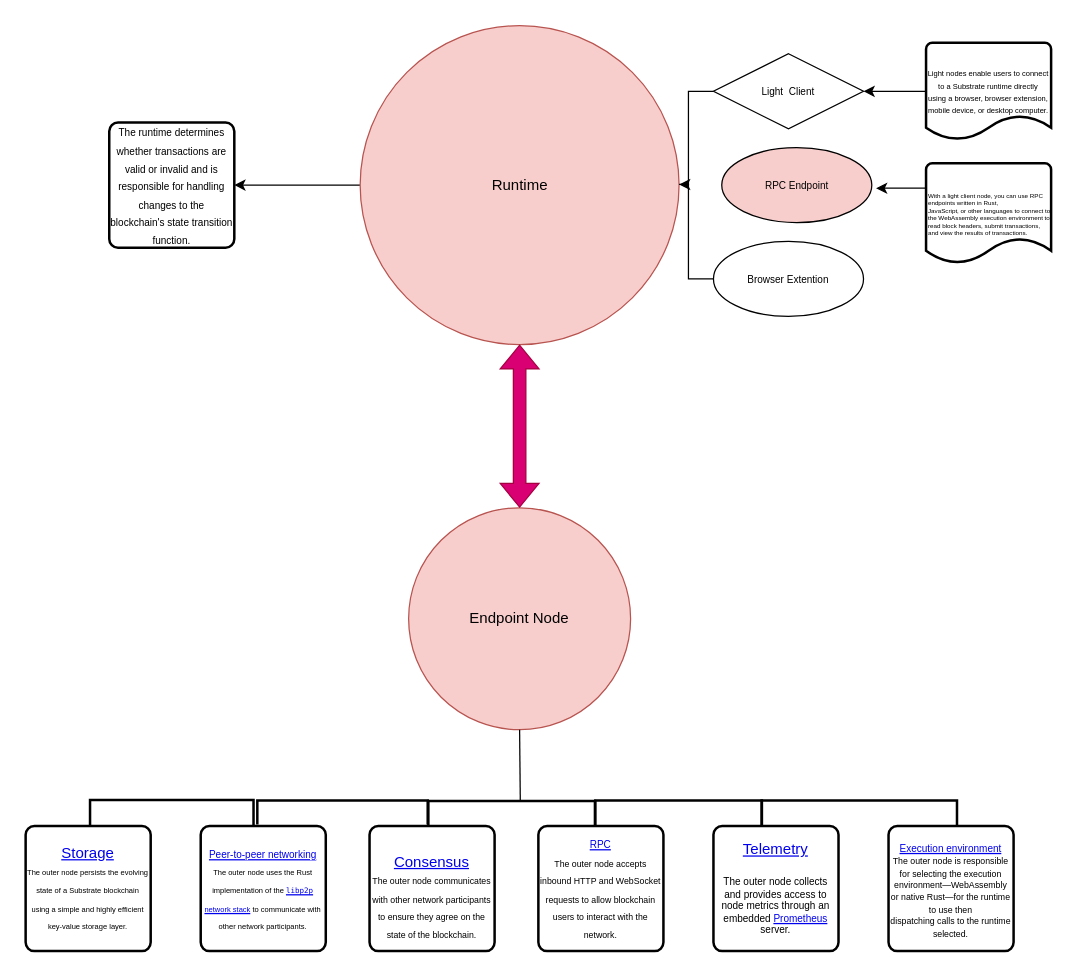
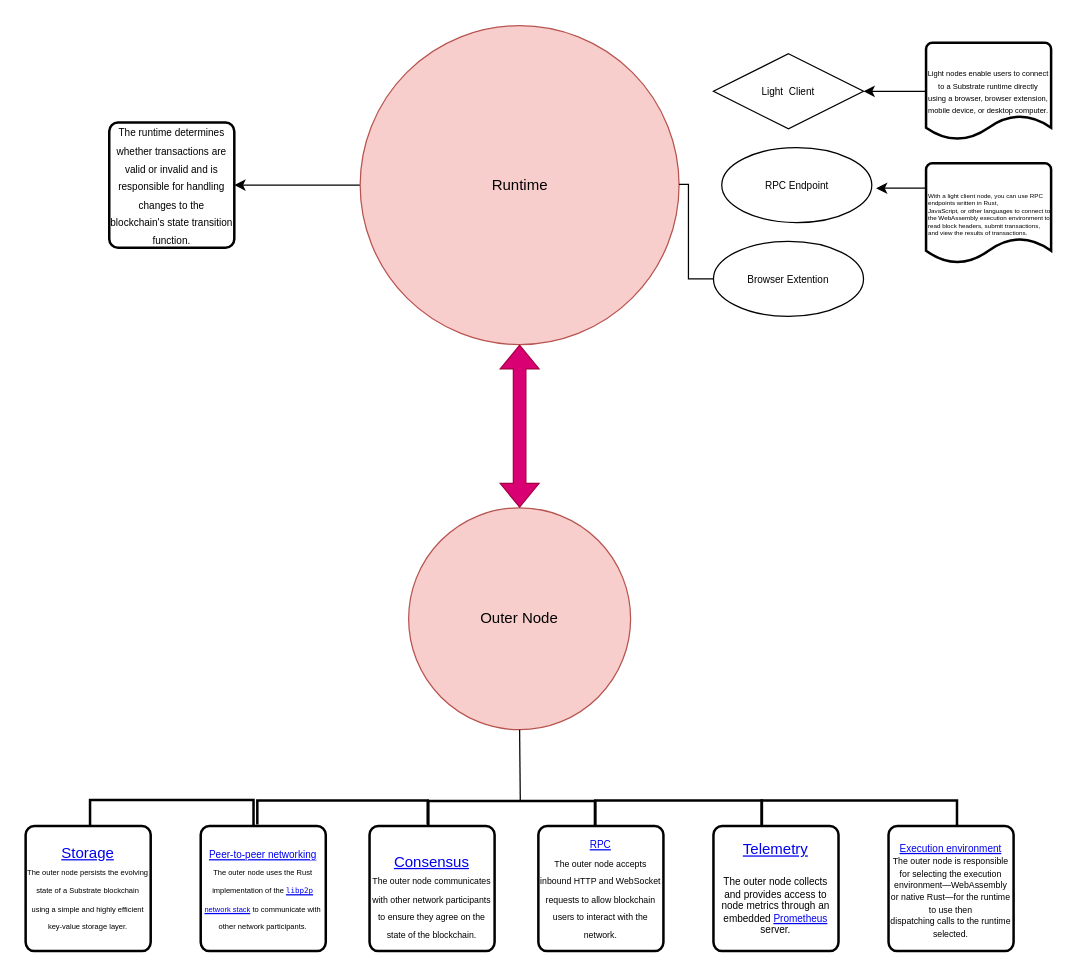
(688, 123) -> none
(796, 185) -> (796, 185)
(519, 618) -> (519, 618)
